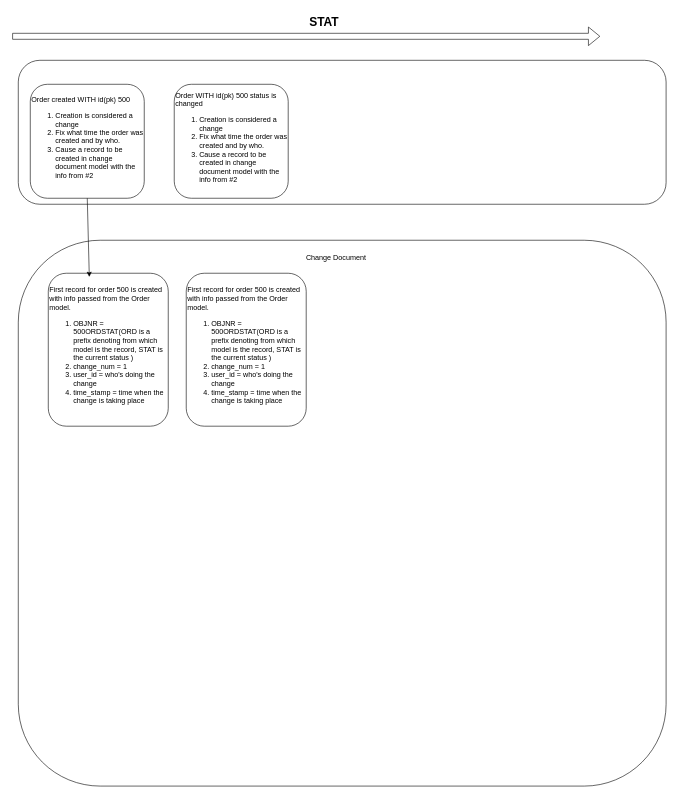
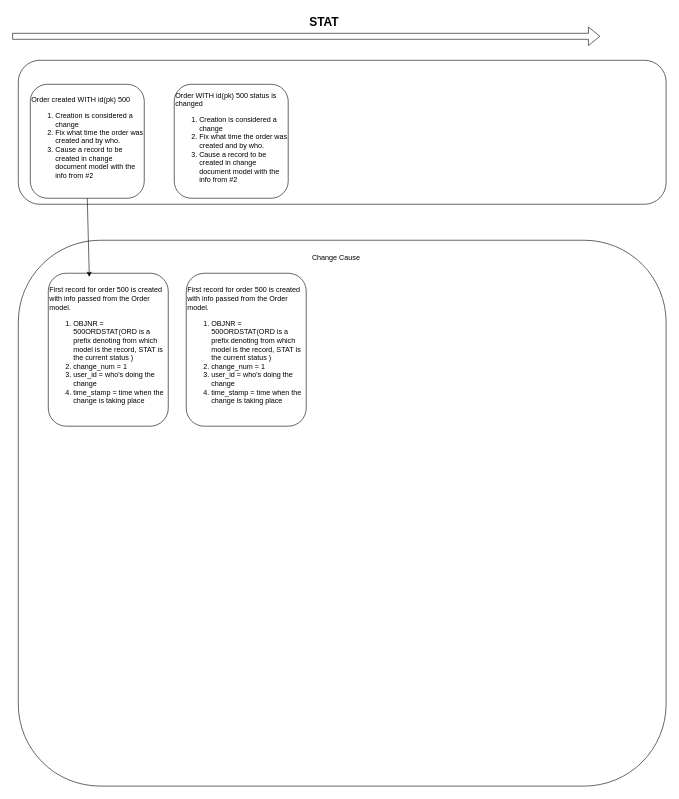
(336, 258) -> (336, 258)
